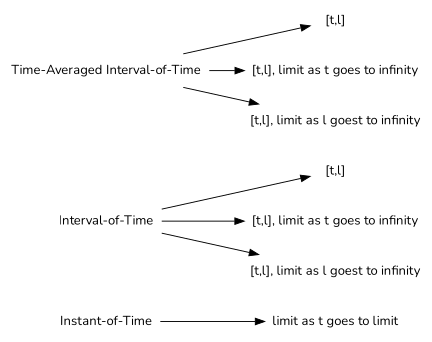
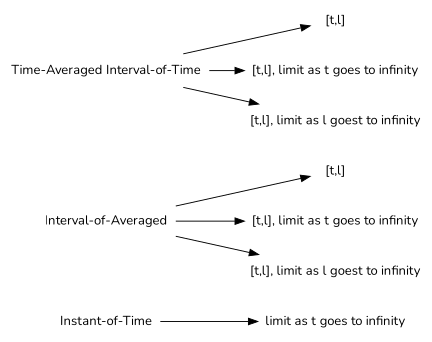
(106, 221) -> (106, 221)
(335, 321) -> (335, 321)
